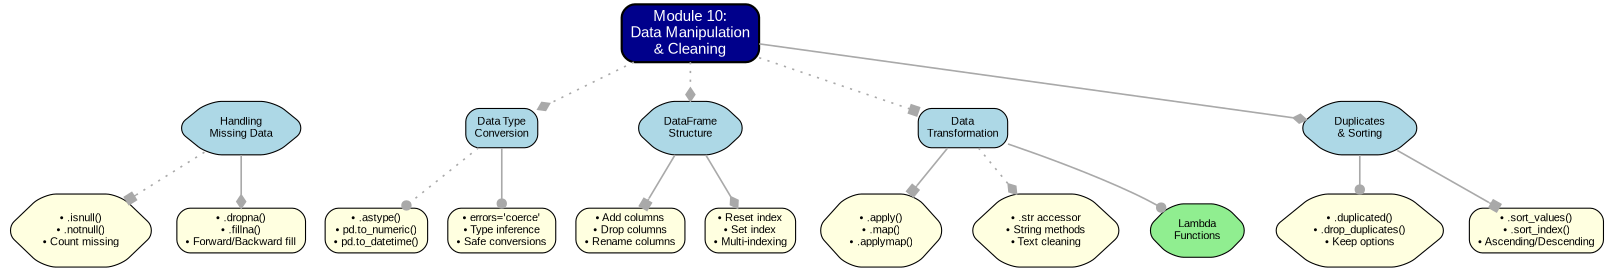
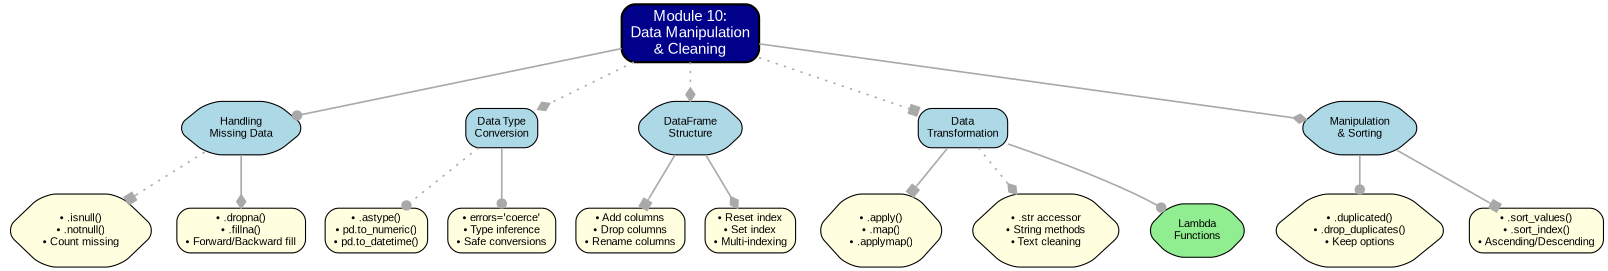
none -> (462, 82)
(1360, 128) -> (1360, 128)
